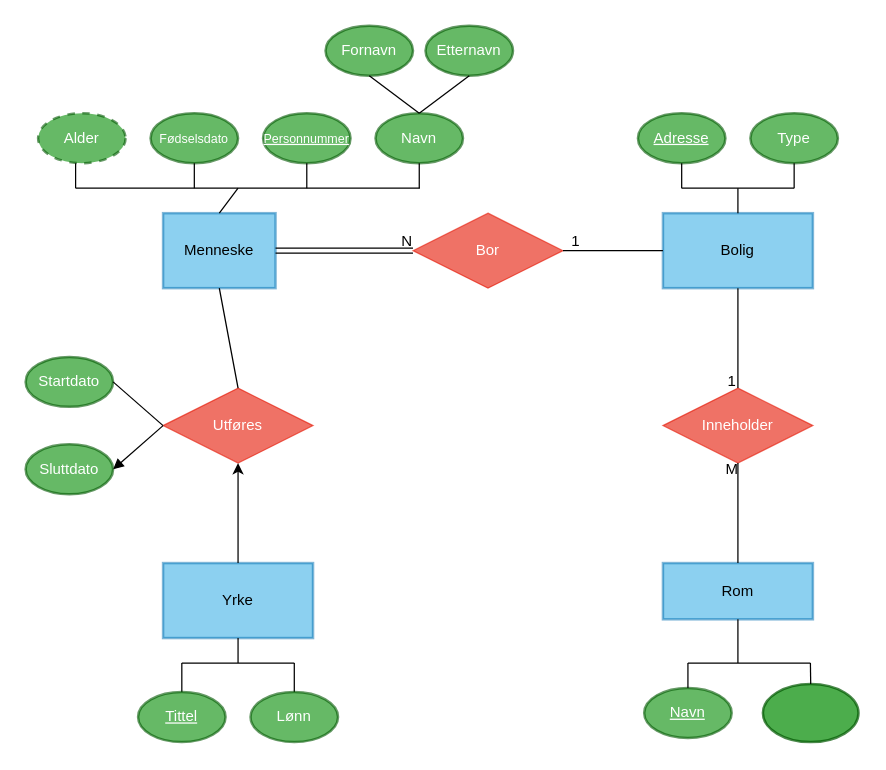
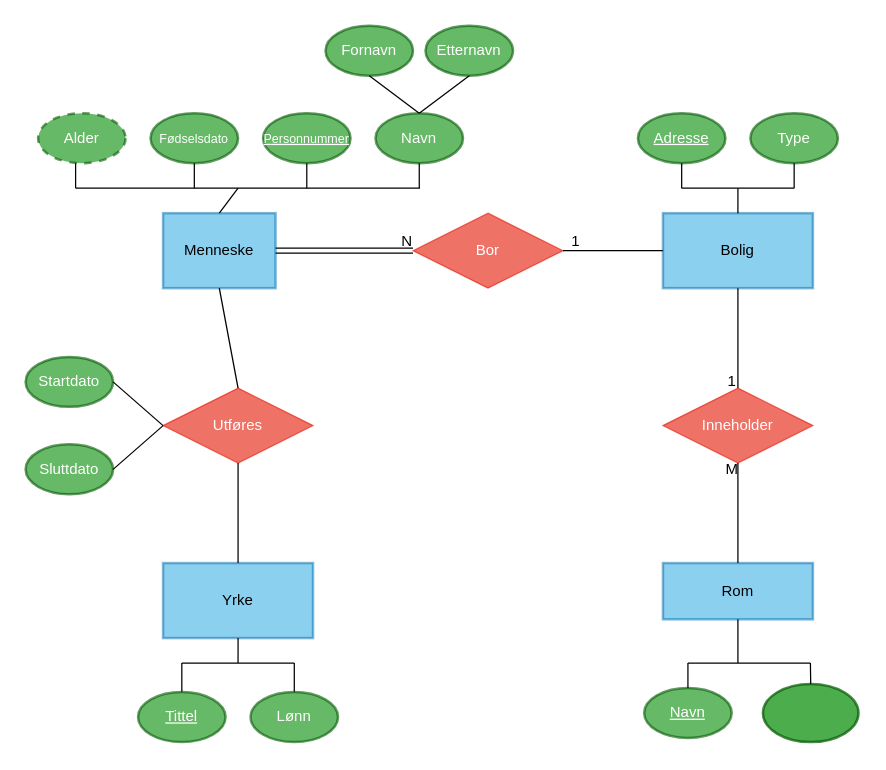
(122, 461) -> (118, 465)
(238, 473) -> (238, 469)
